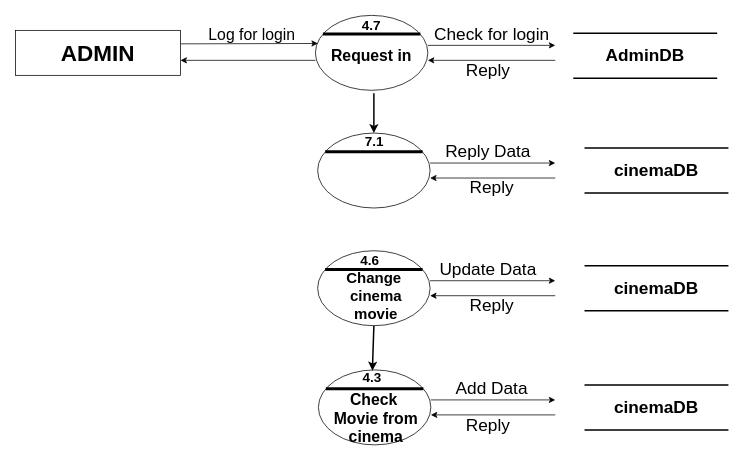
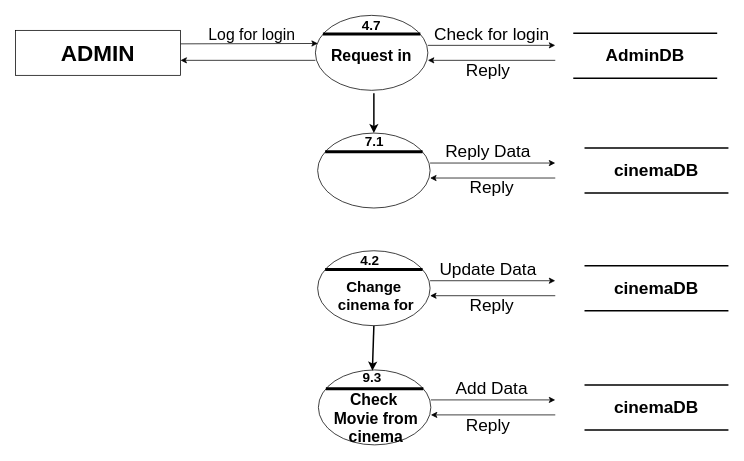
(370, 261) -> (370, 261)
(376, 296) -> (376, 296)
(372, 378) -> (372, 378)
